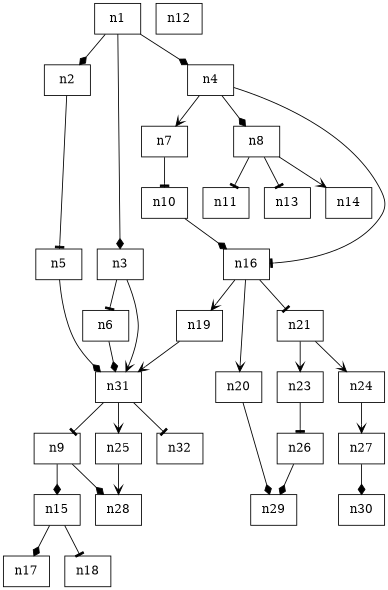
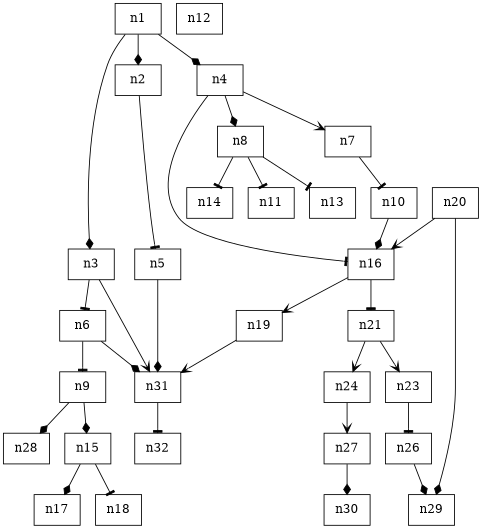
(299, 170) -> (226, 170)
(243, 321) -> (417, 231)
(89, 416) -> (83, 354)
(119, 449) -> none
